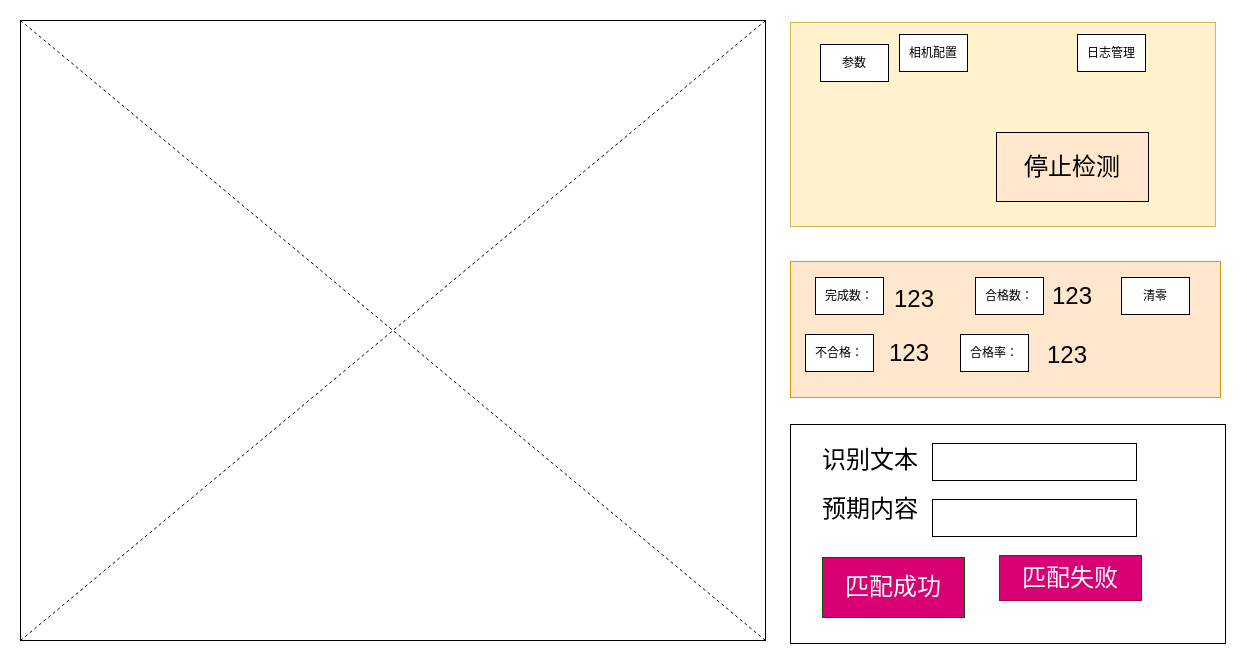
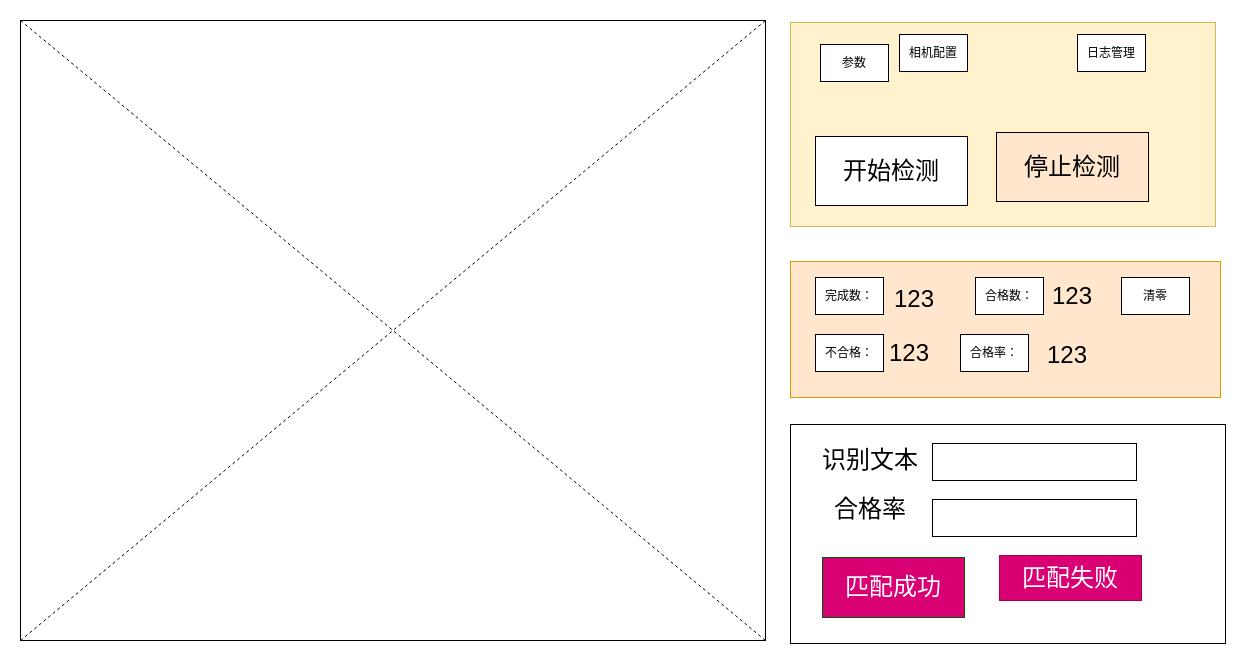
none -> (892, 171)
(840, 353) -> (850, 353)
(871, 510) -> (871, 510)
